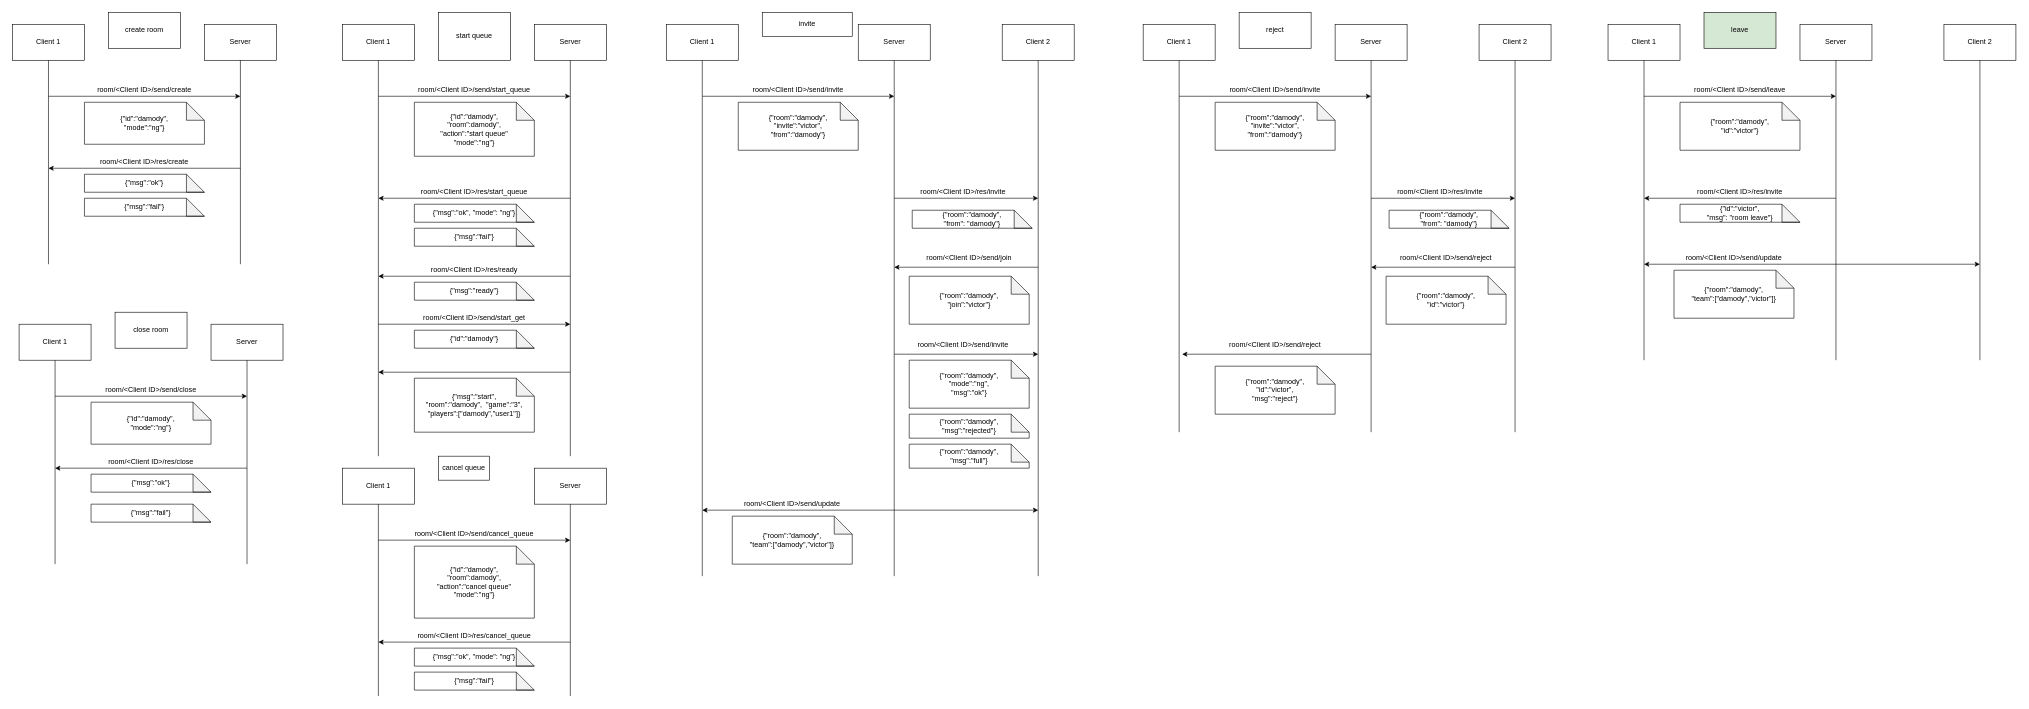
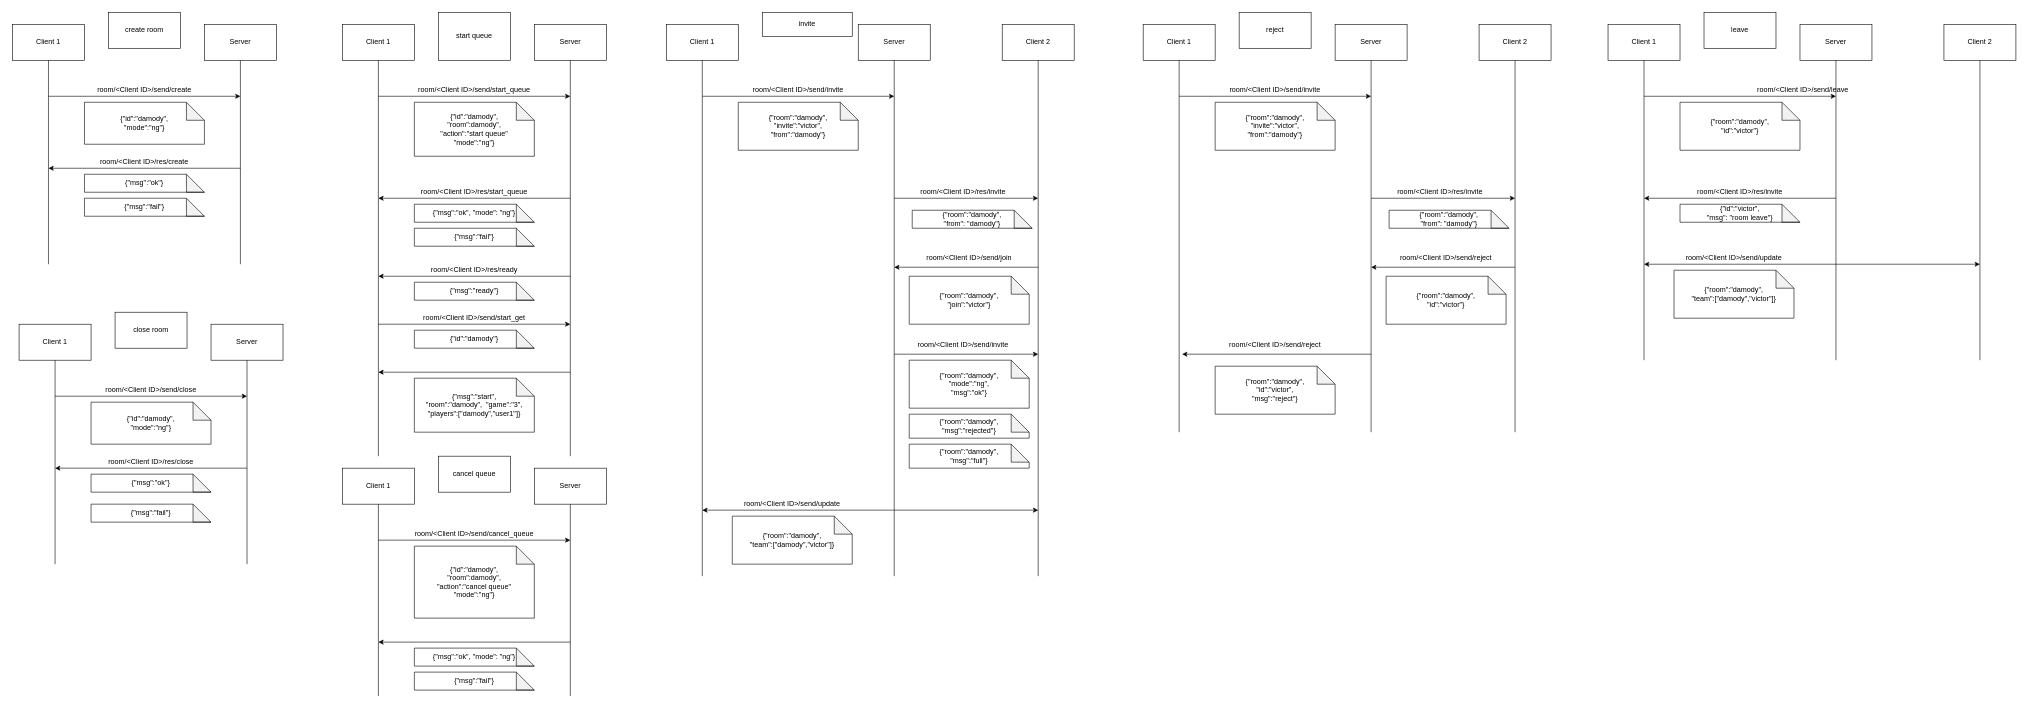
(1740, 30) -> (1740, 30)
(1740, 90) -> (1803, 90)
(464, 468) -> (474, 474)
(474, 636) -> none
